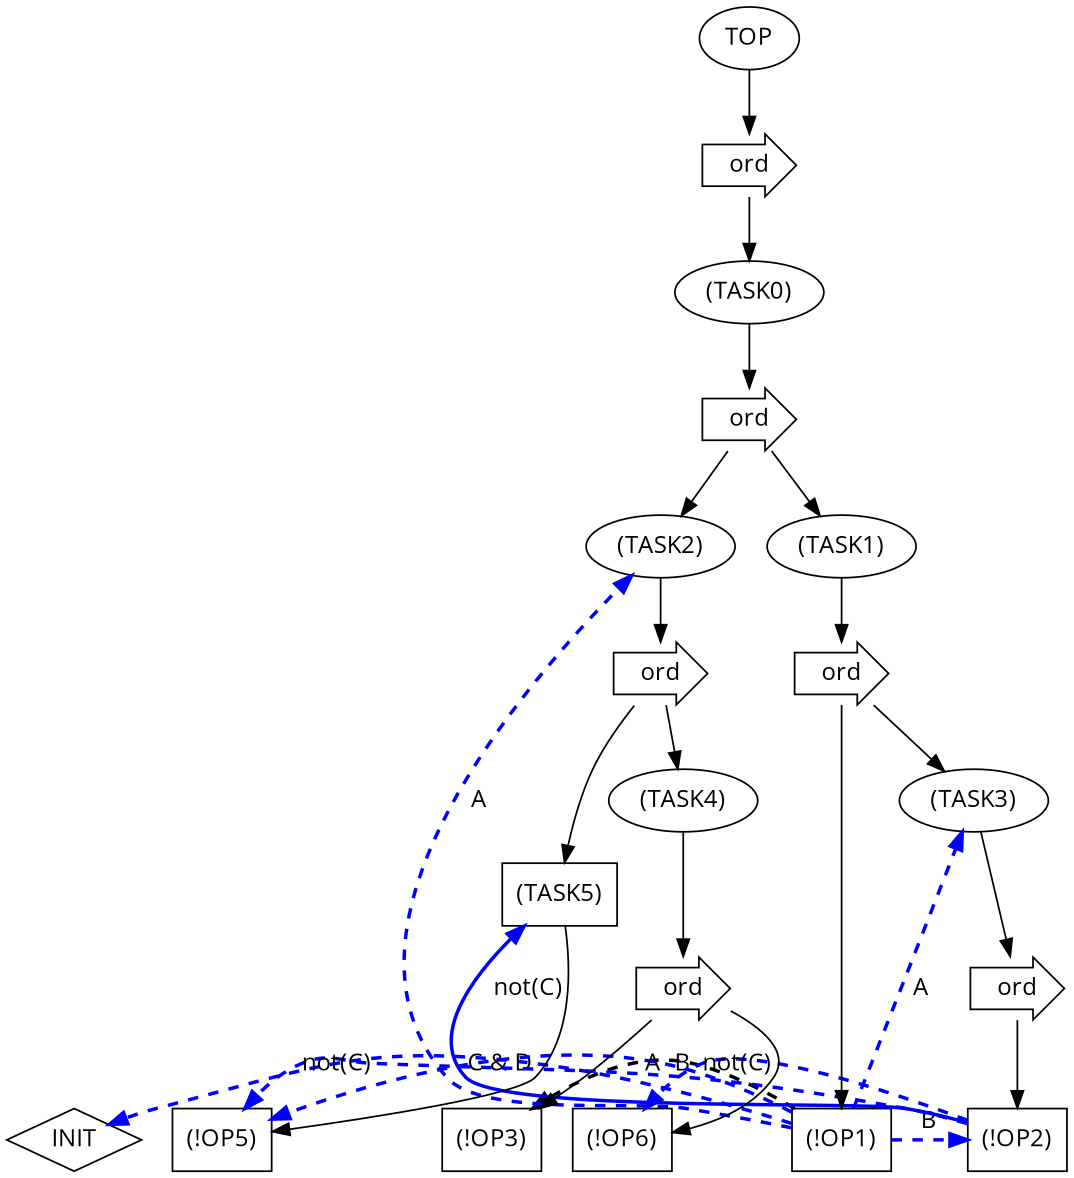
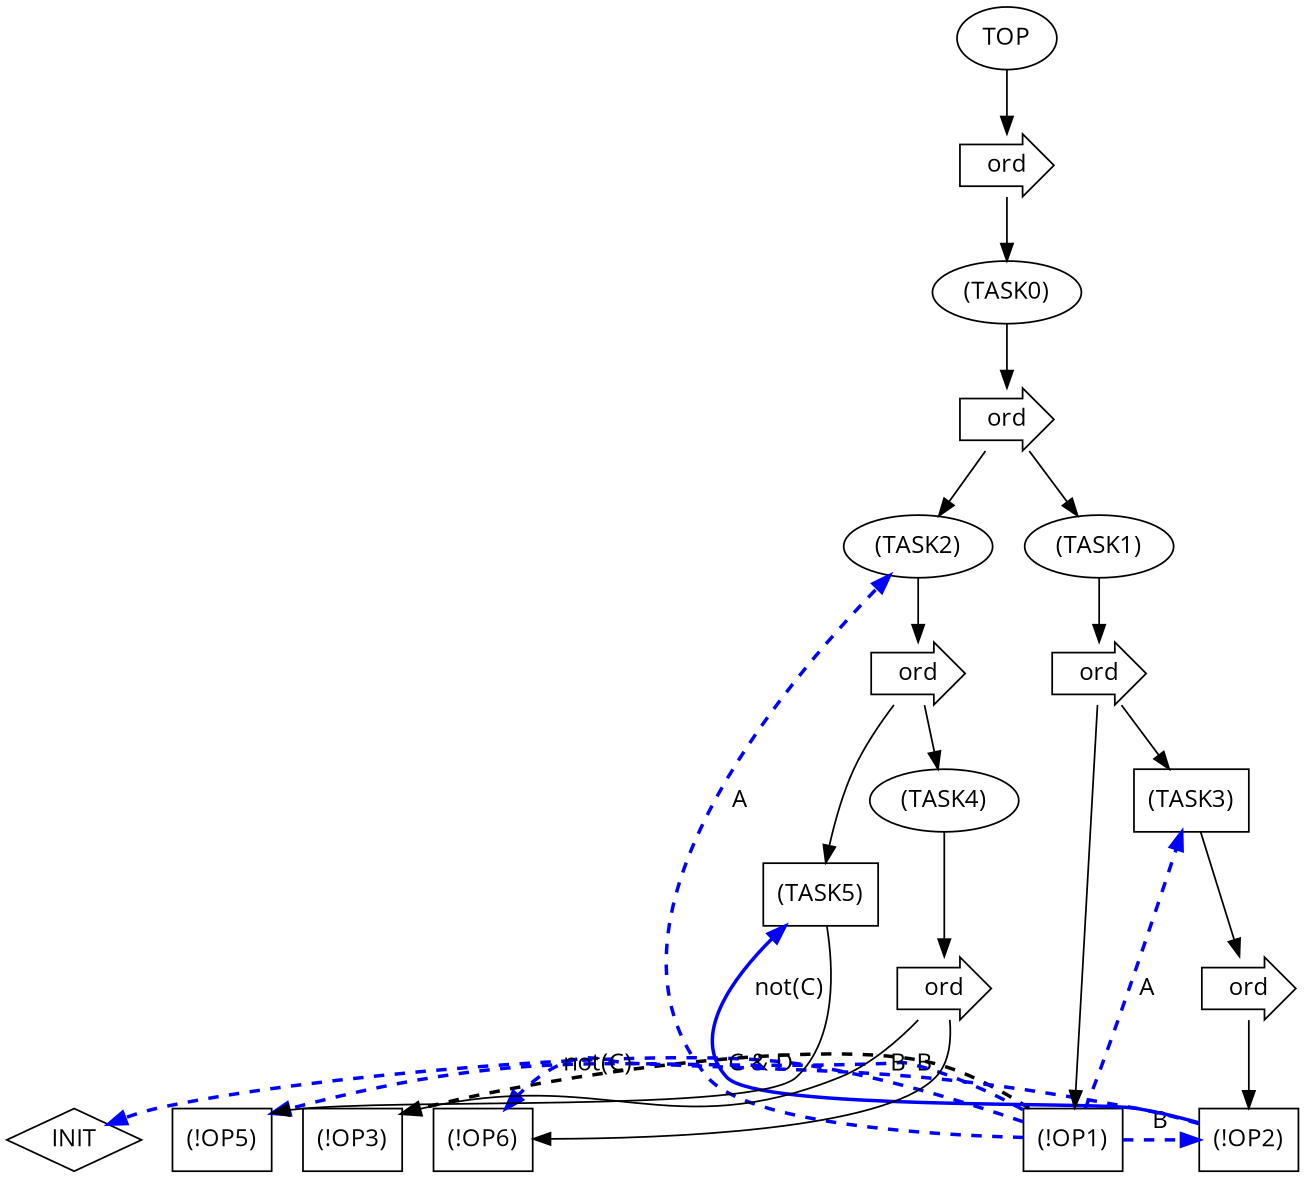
(974, 801) -> (1191, 801)
(654, 1064) -> (899, 1064)
(663, 1076) -> none
